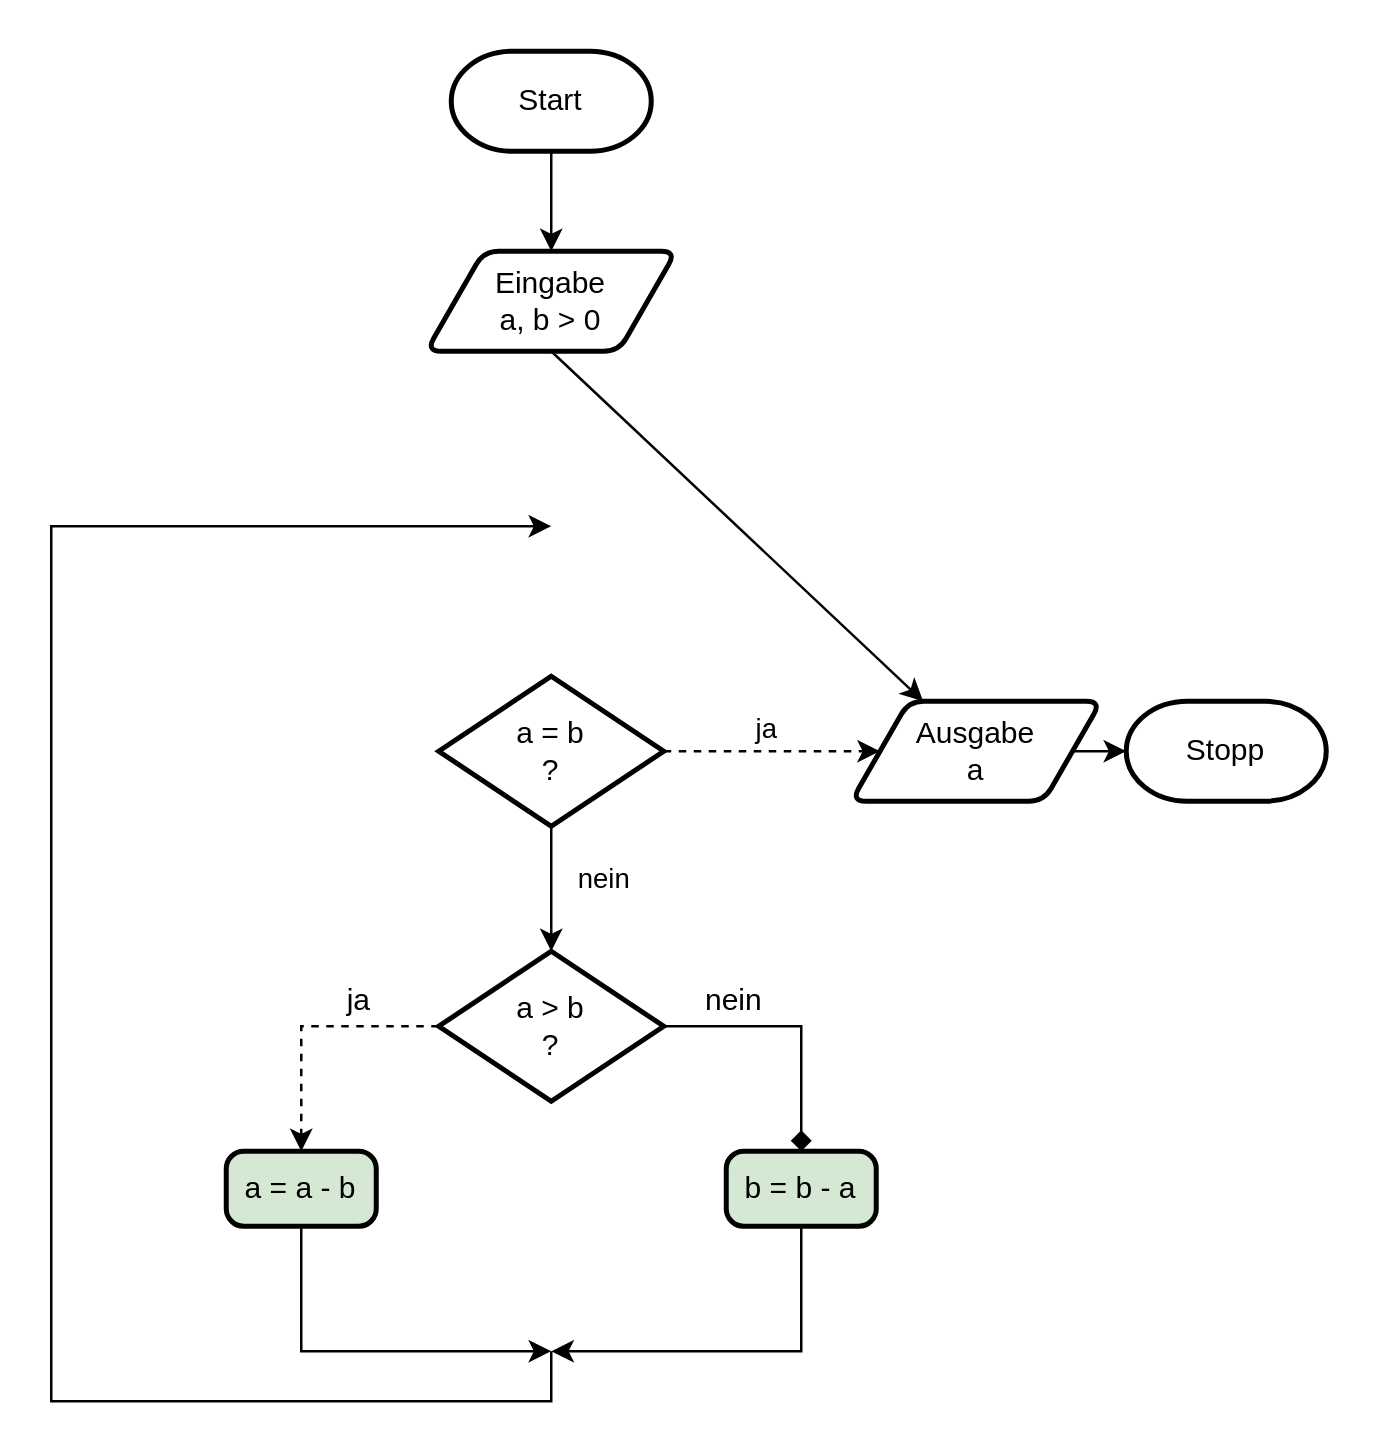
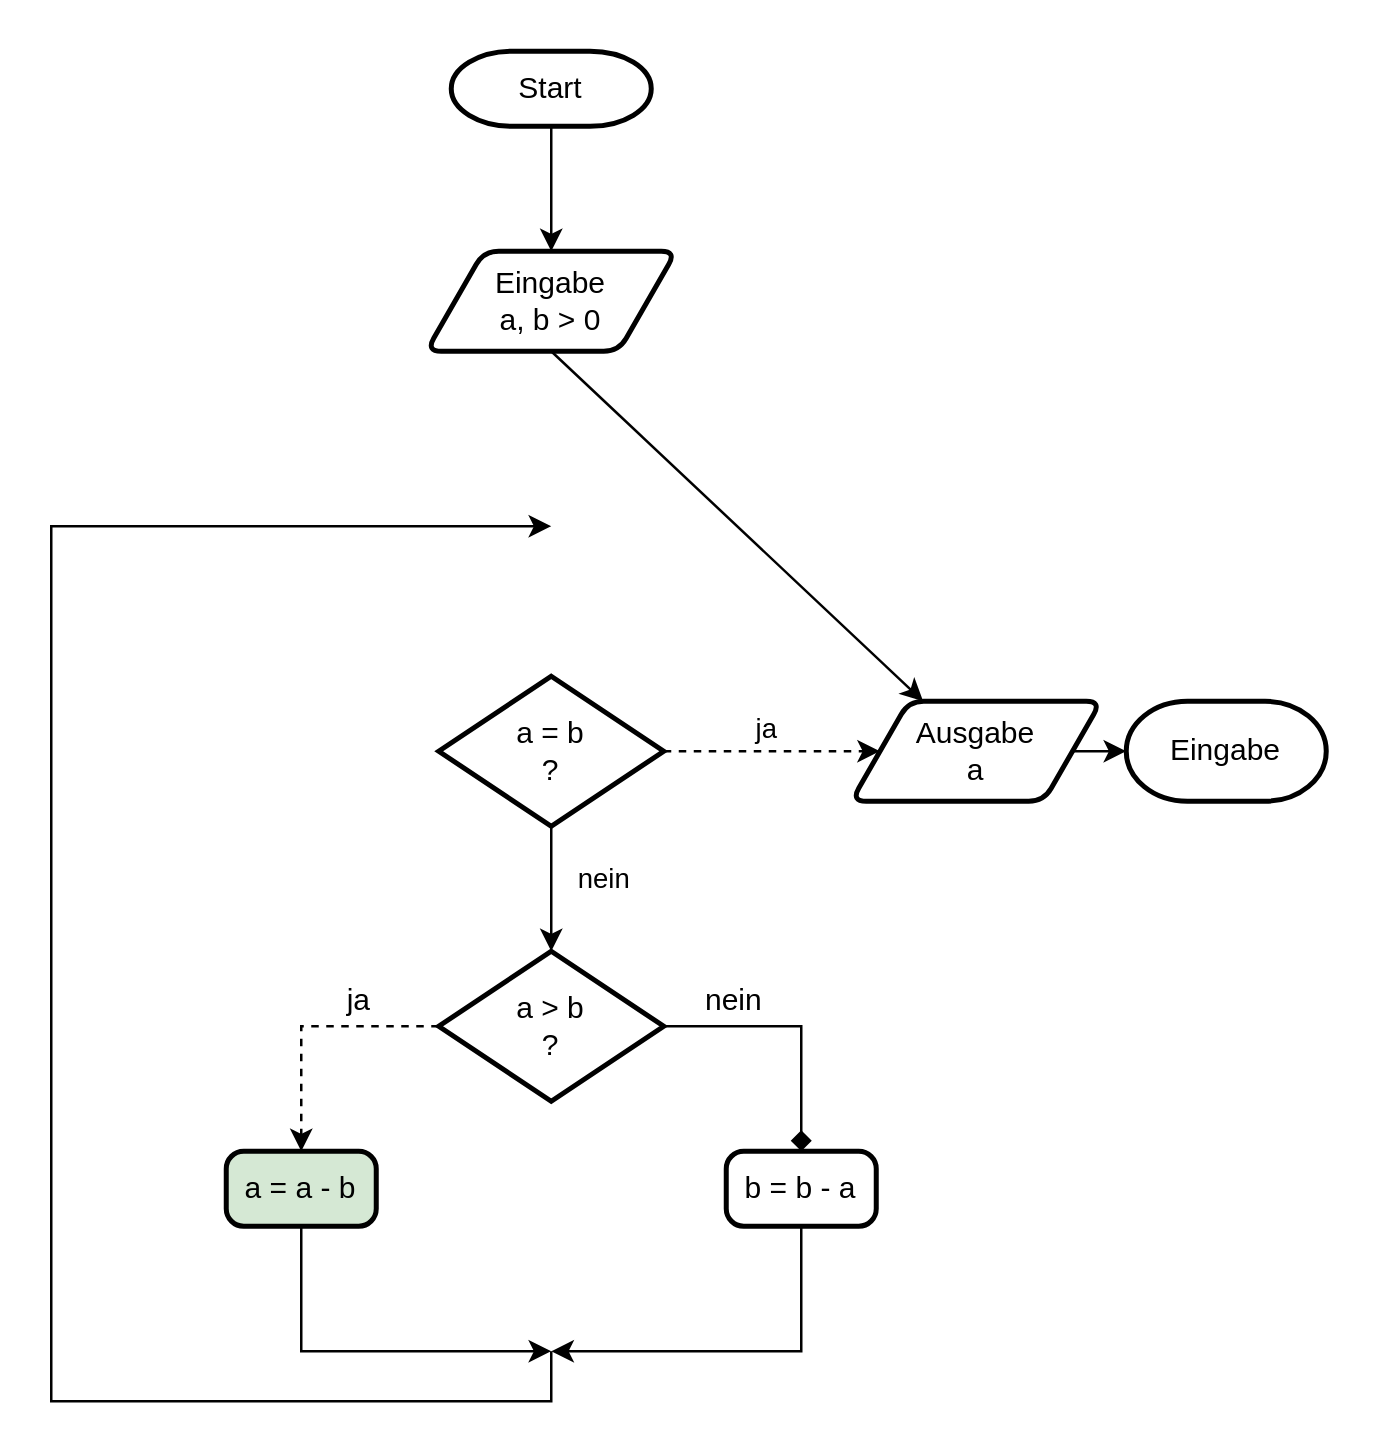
(551, 101) -> (551, 89)
(1226, 751) -> (1226, 751)
(801, 1189) -> (801, 1189)
